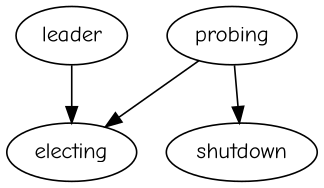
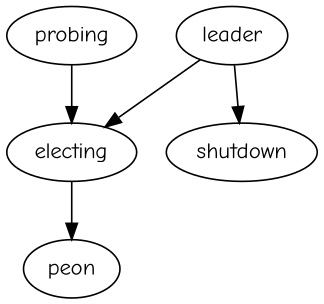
(236, 86) -> (236, 86)
none -> (72, 269)
